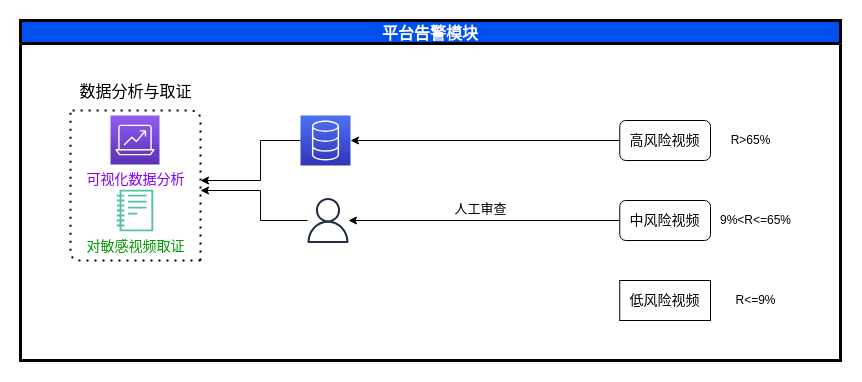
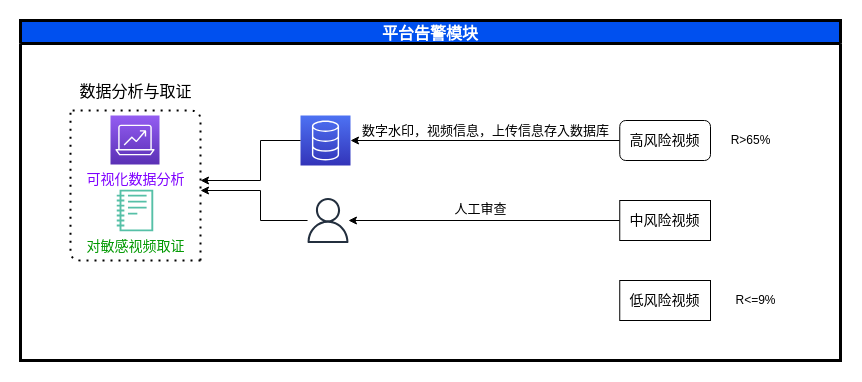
none -> (486, 131)
(665, 221) -> (665, 221)
(756, 221) -> none
